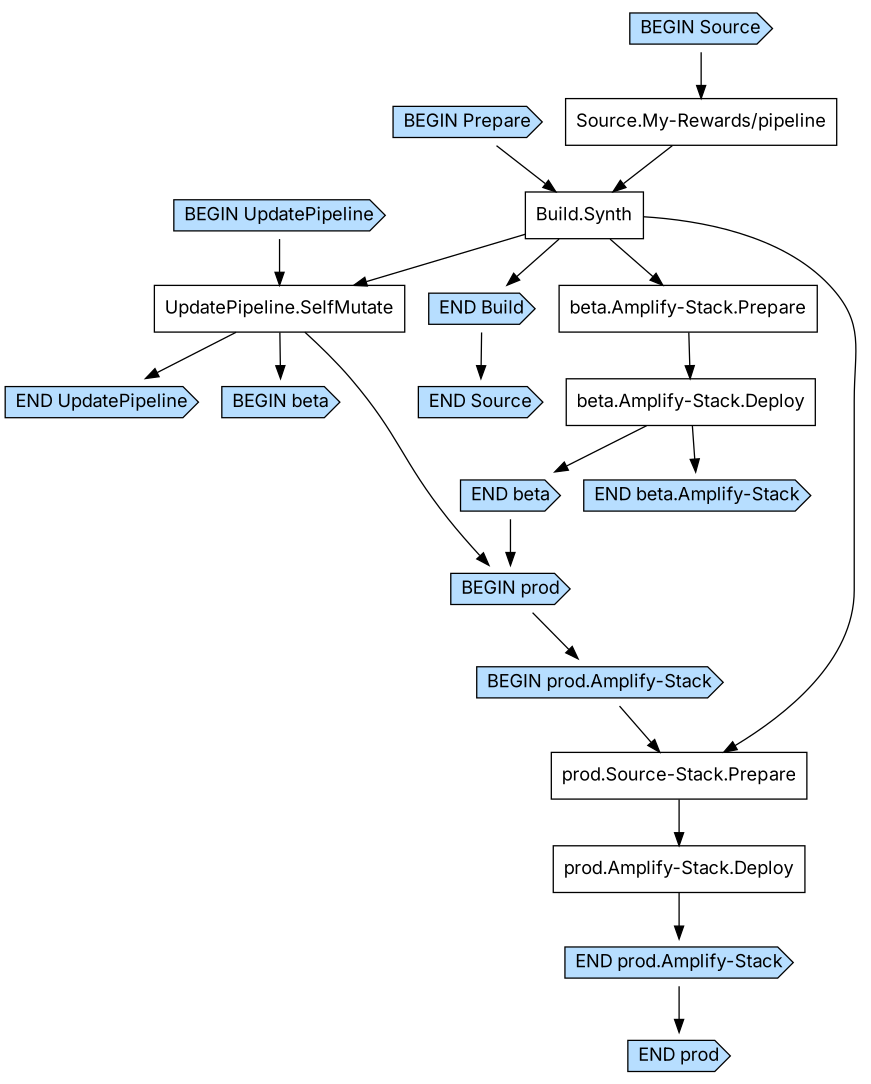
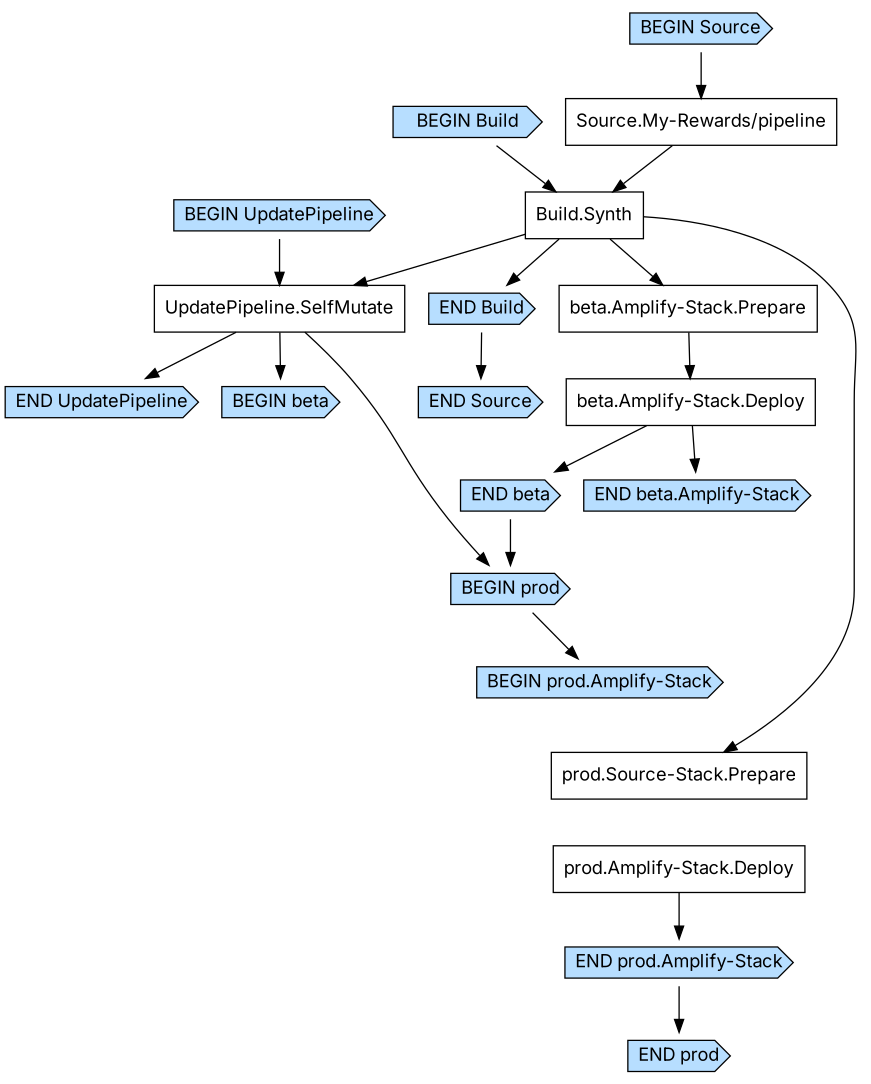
(468, 122) -> (468, 122)
(635, 724) -> none
(679, 816) -> none
